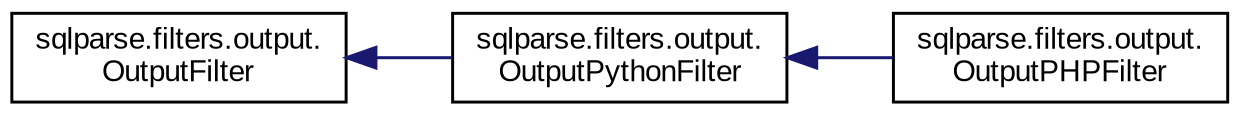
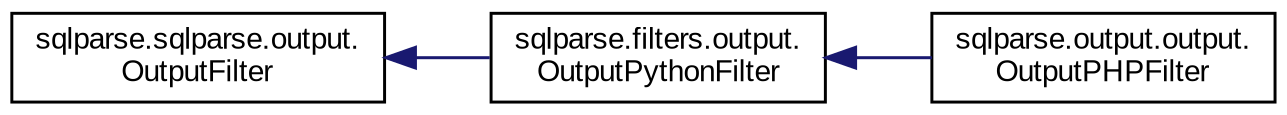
(179, 58) -> (198, 58)
(1061, 58) -> (1103, 58)
